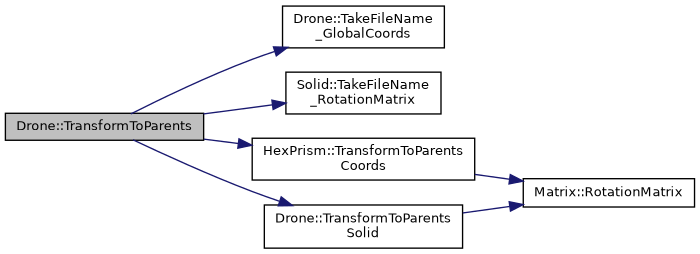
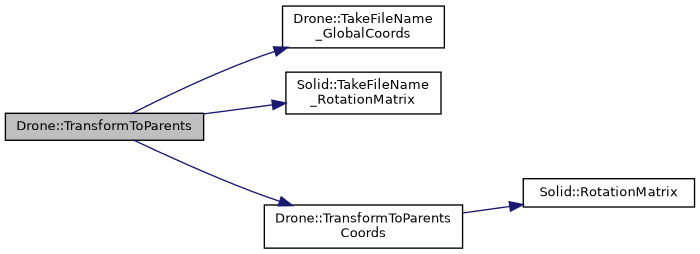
(363, 159) -> none
(609, 193) -> (609, 193)
(363, 227) -> (363, 227)
